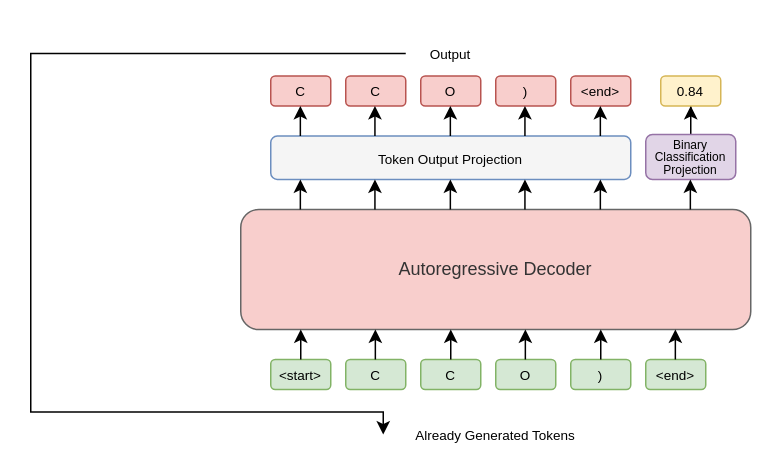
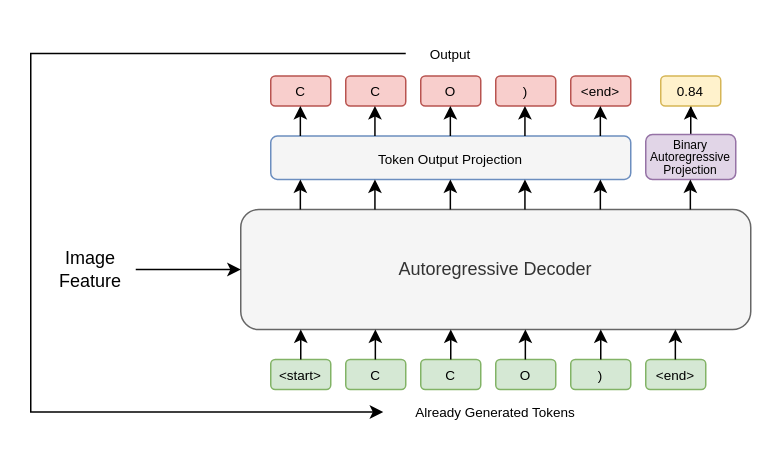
(691, 157) -> (691, 157)
none -> (91, 269)
none -> (183, 269)
(496, 269) -> (496, 269)
(496, 434) -> (496, 412)
